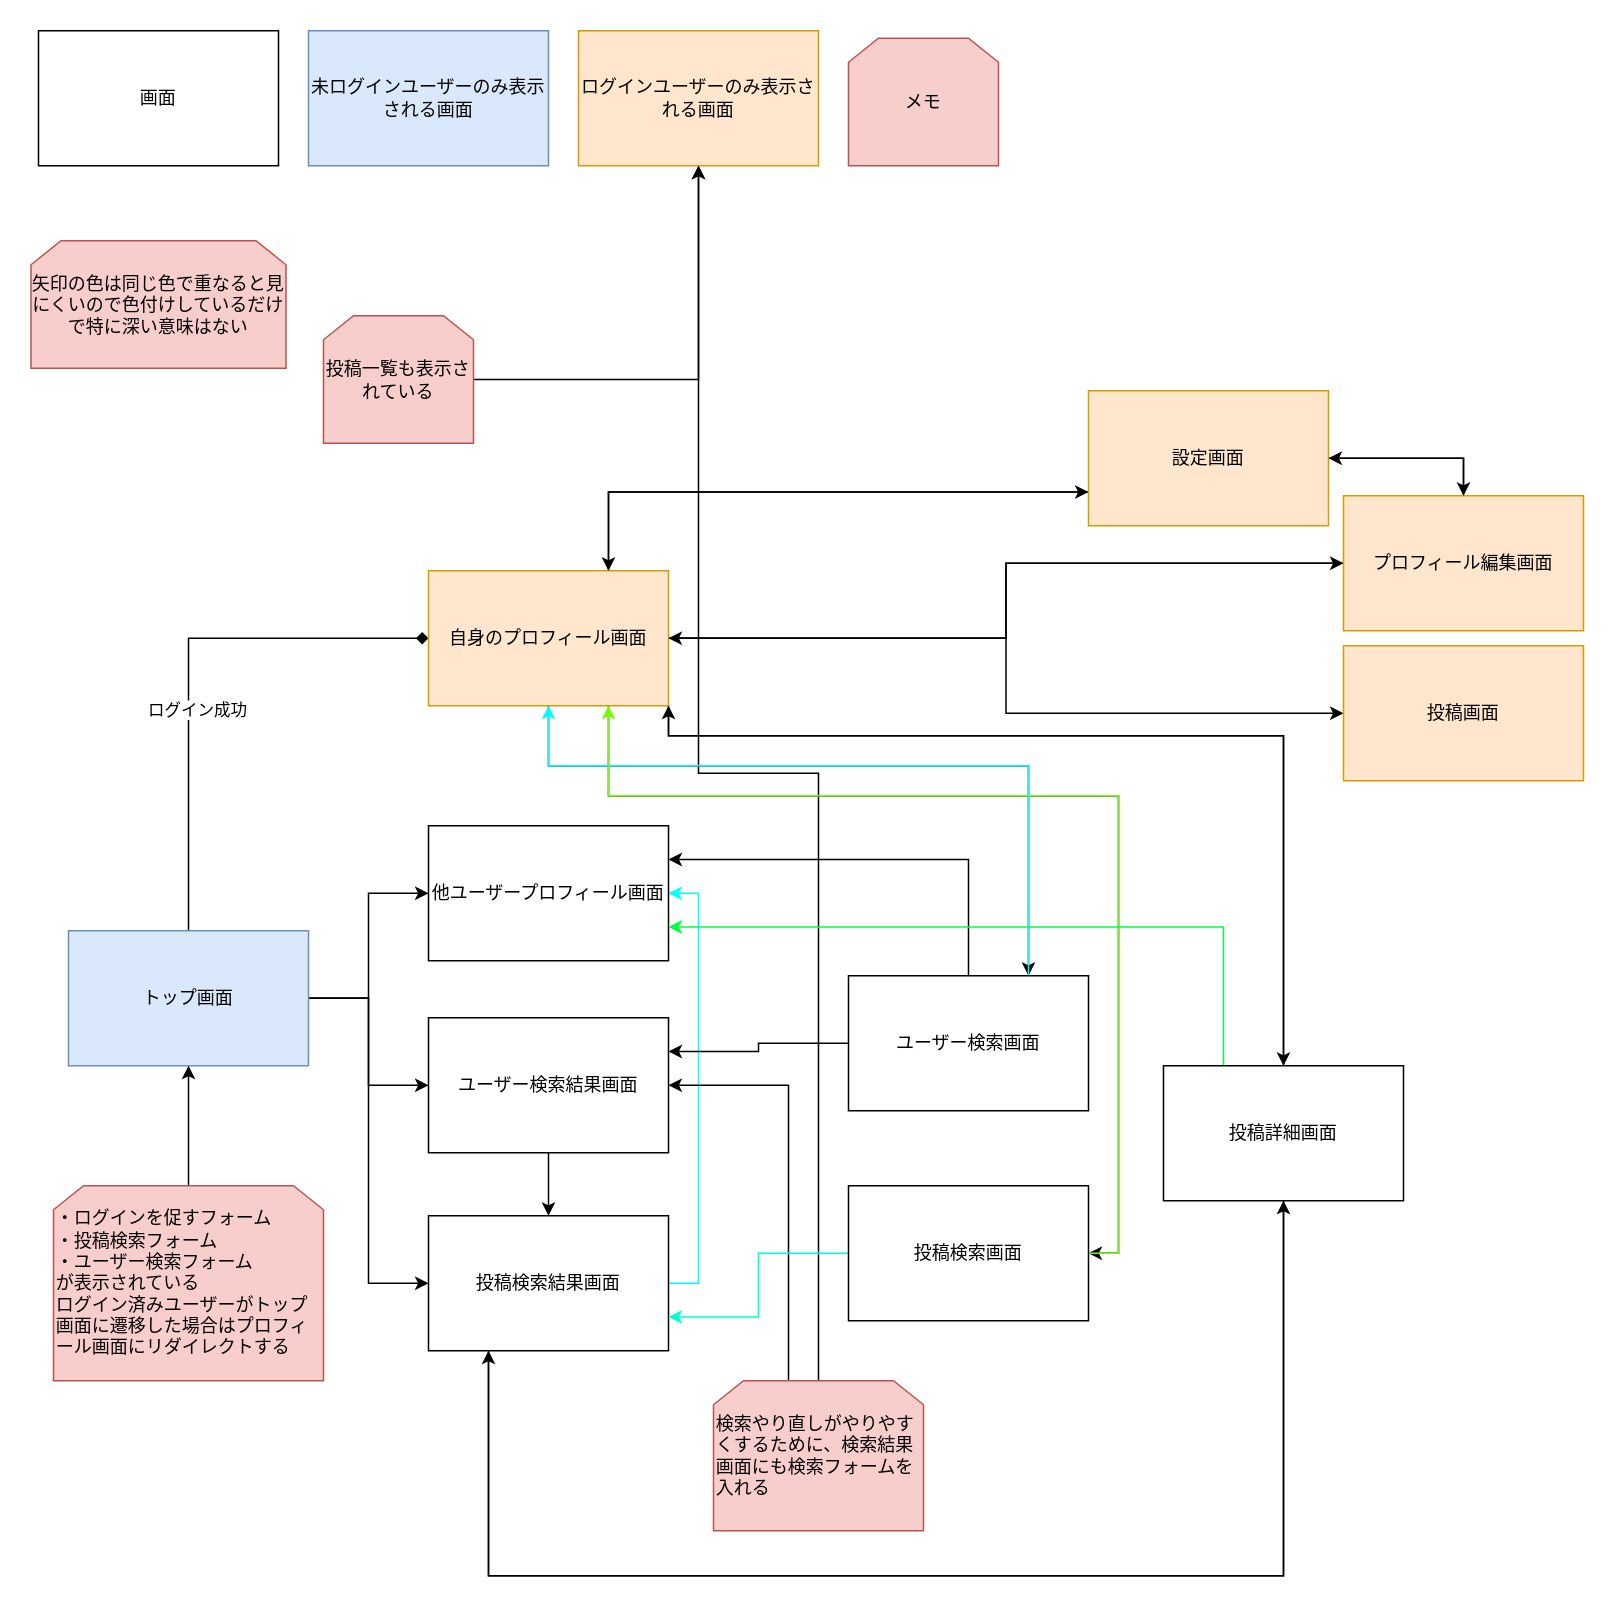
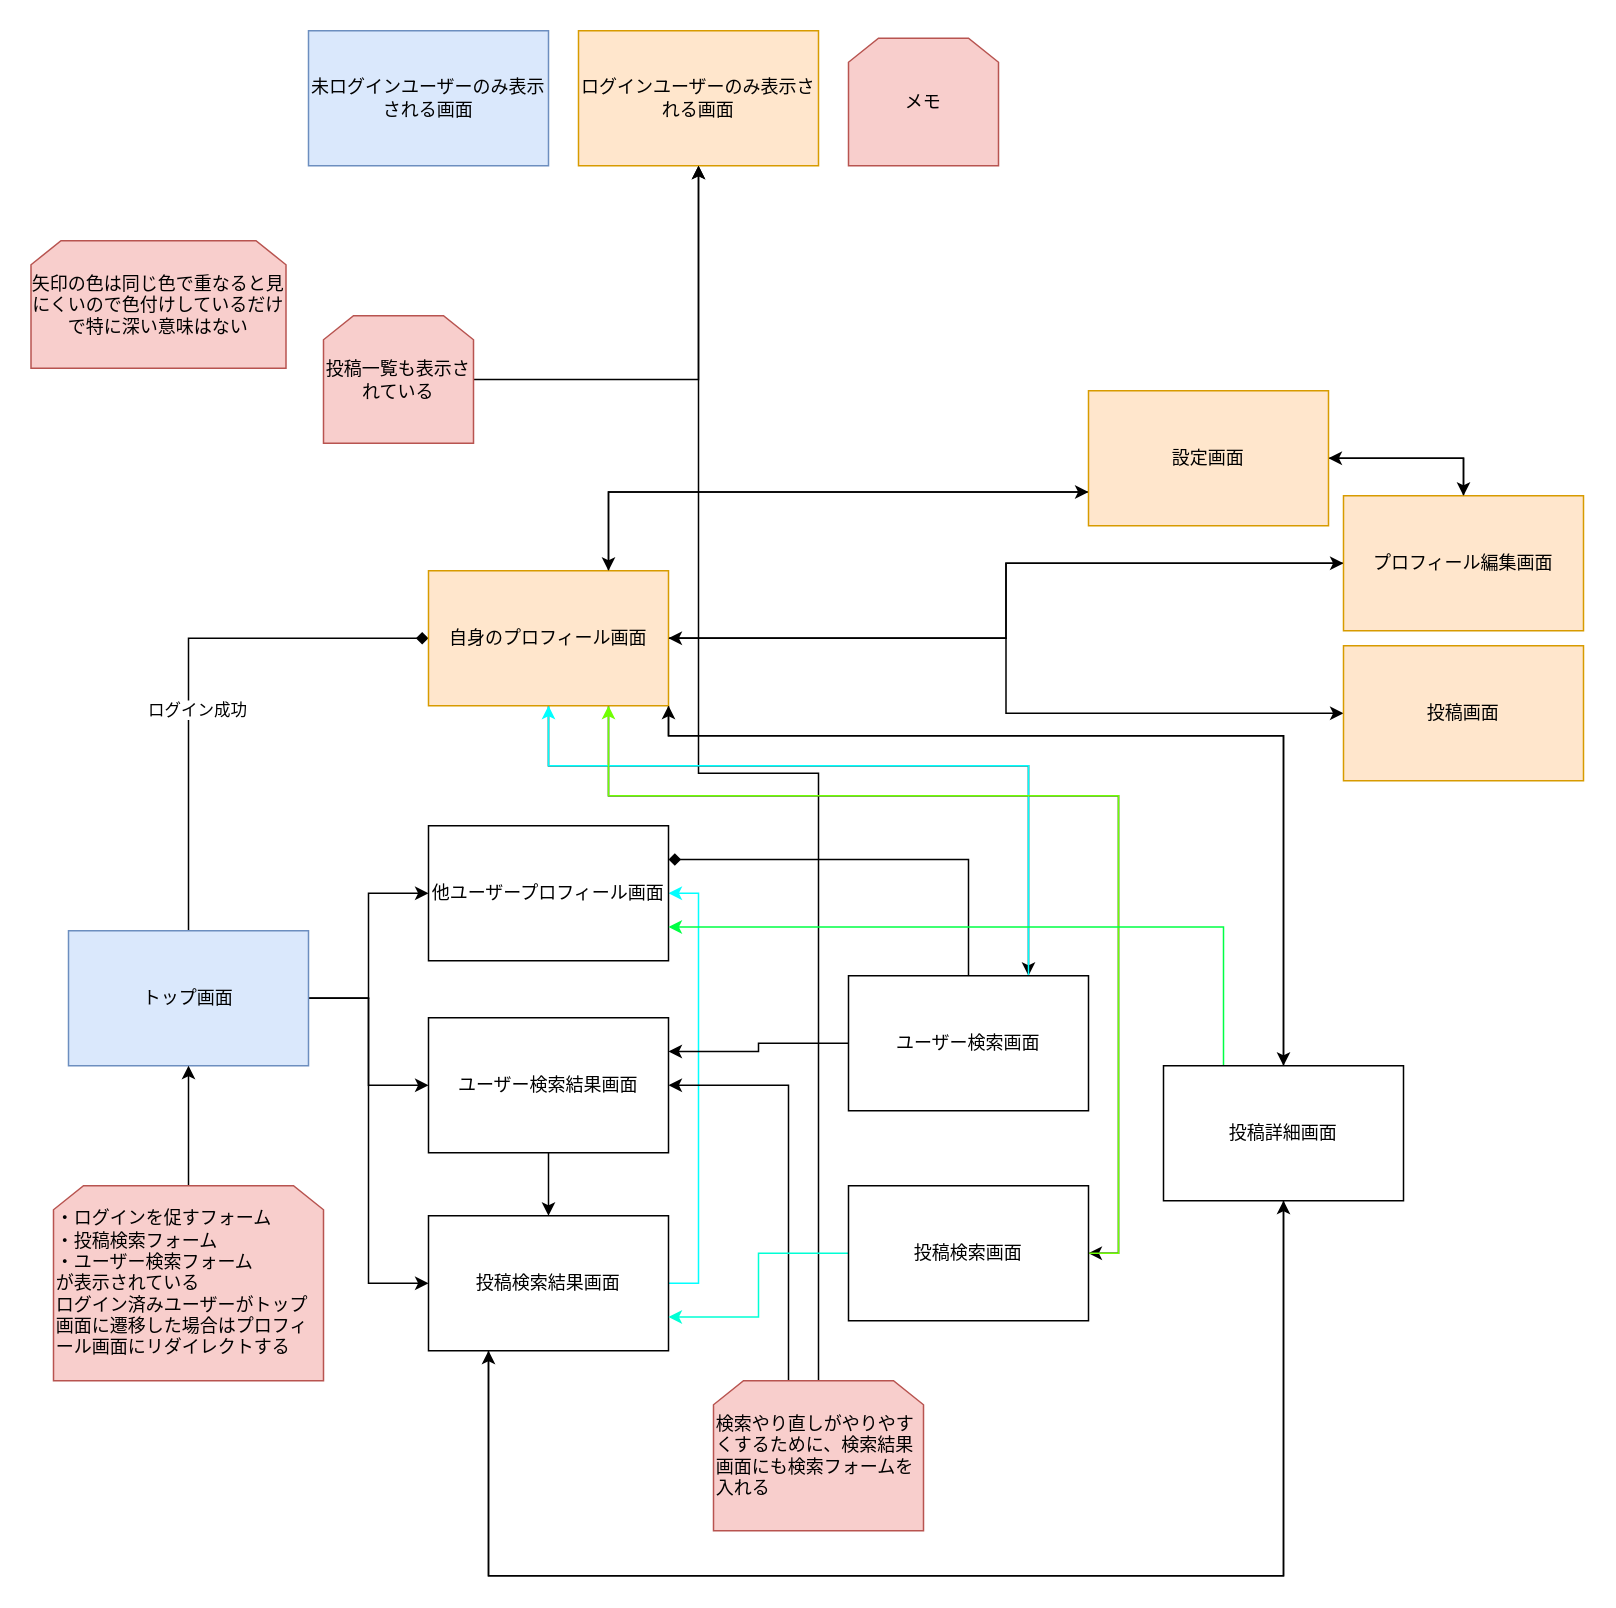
(158, 98) -> none
(680, 860) -> (681, 860)
